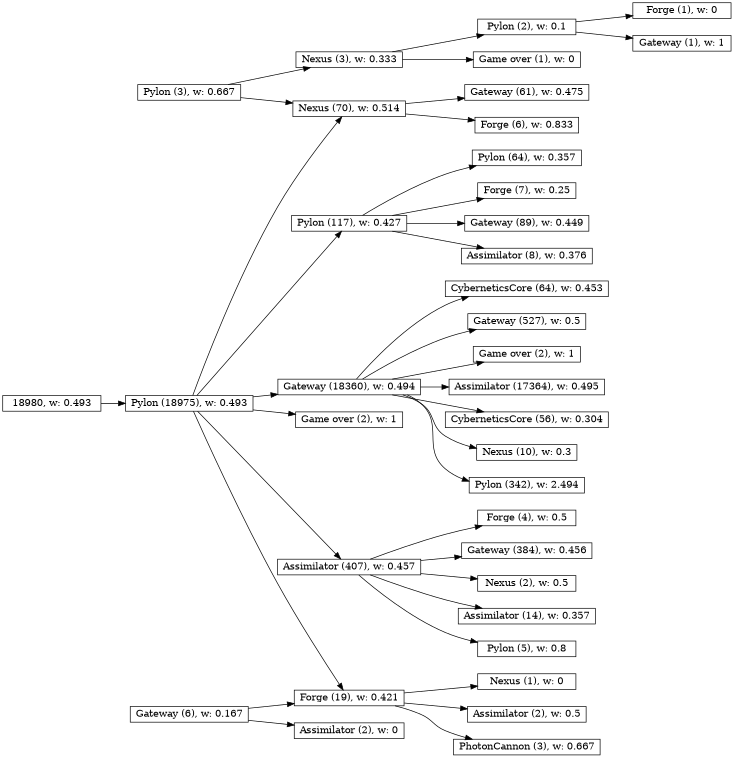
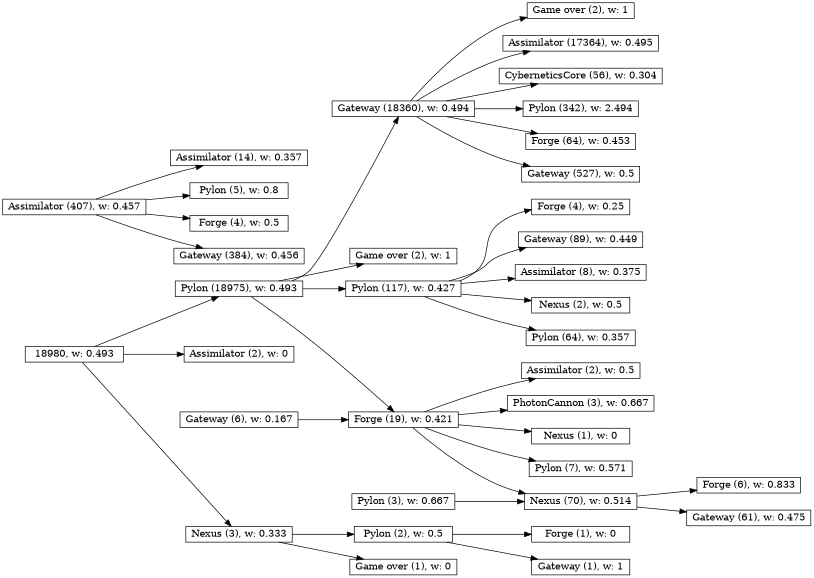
(527, 27) -> (403, 534)
(266, 77) -> (154, 442)
(527, 191) -> (581, 207)
(254, 252) -> (463, 465)
(527, 256) -> (581, 272)
(527, 289) -> (581, 142)
(527, 452) -> none
none -> (581, 469)
(267, 483) -> none
(446, 576) -> (493, 297)
(268, 722) -> (150, 354)
